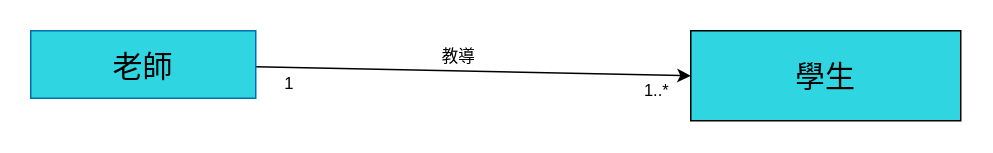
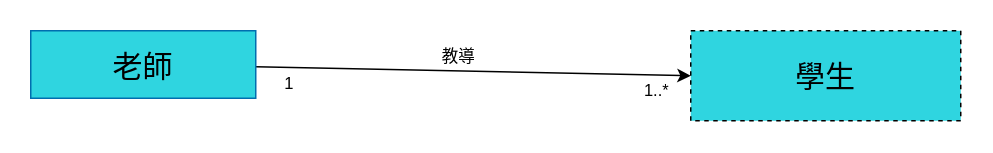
(826, 76) -> (826, 76)
